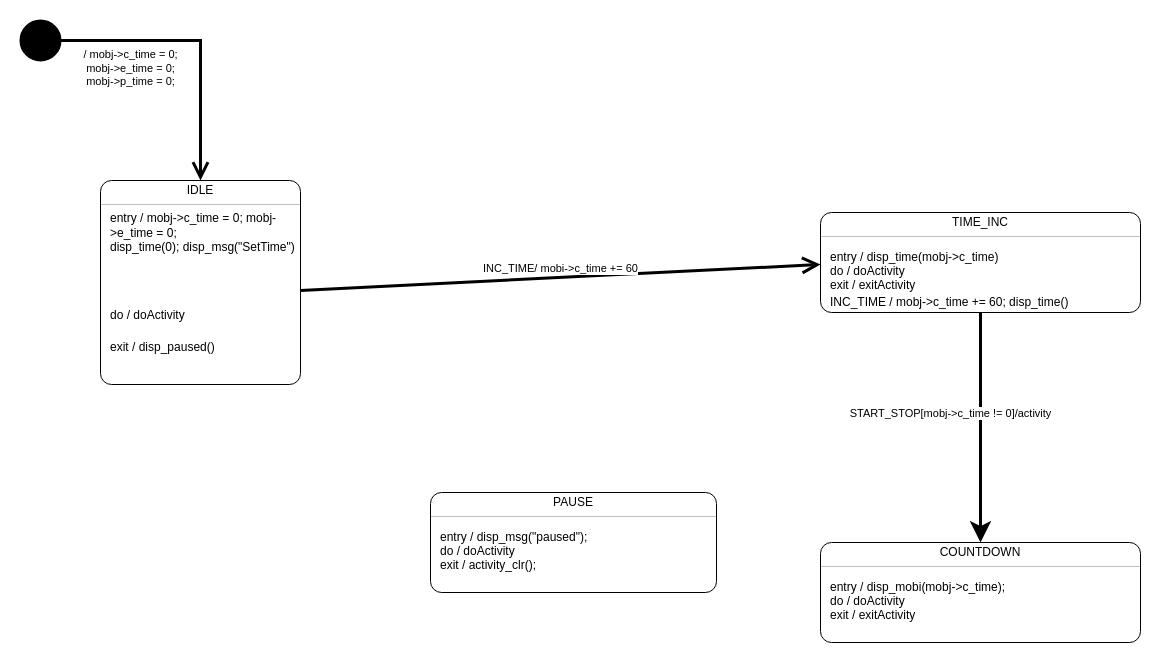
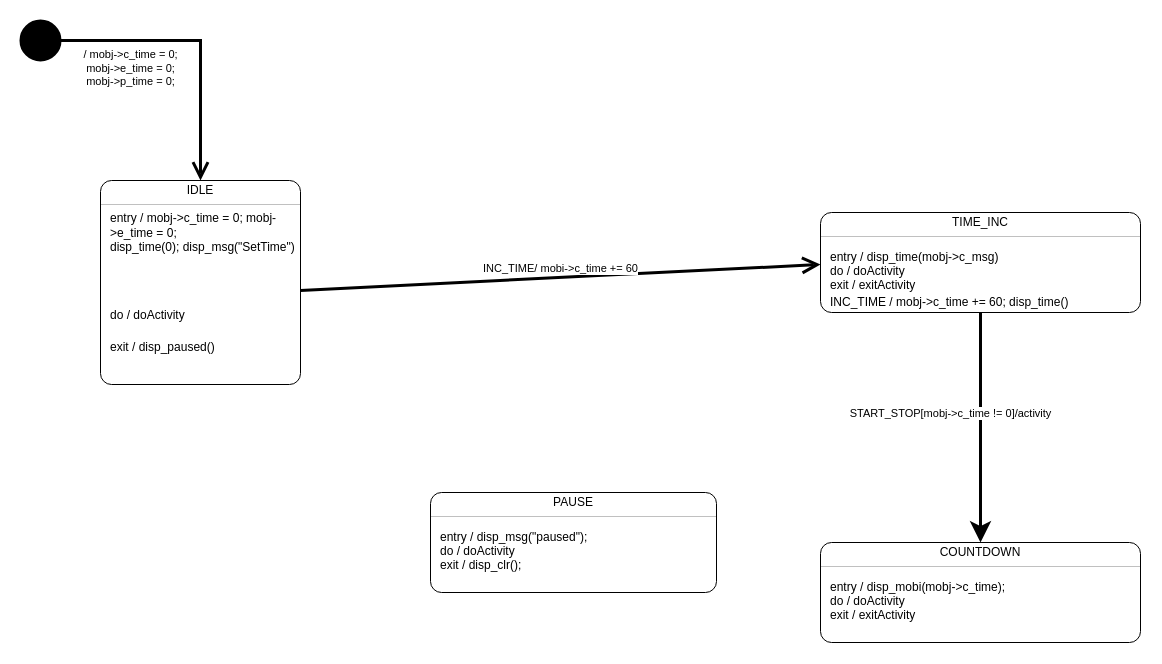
(927, 258) -> (925, 258)
(504, 566) -> (492, 566)
